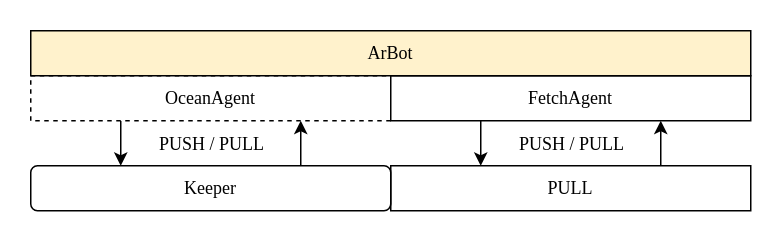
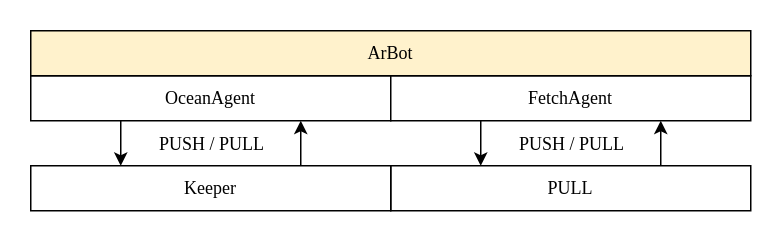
(211, 98) -> (211, 98)
(211, 188) -> (211, 188)
